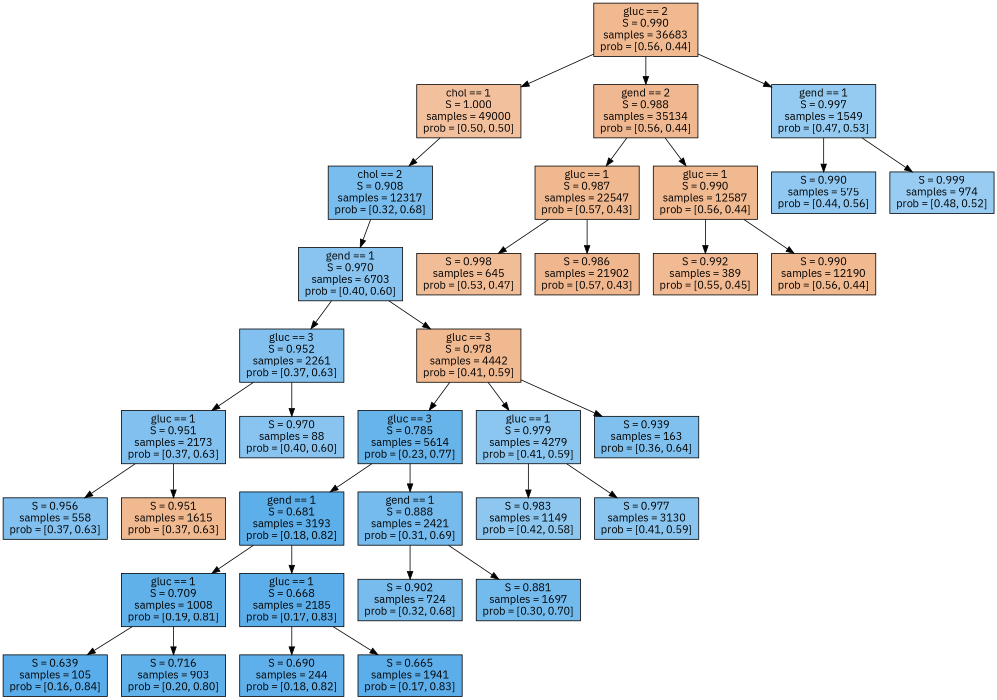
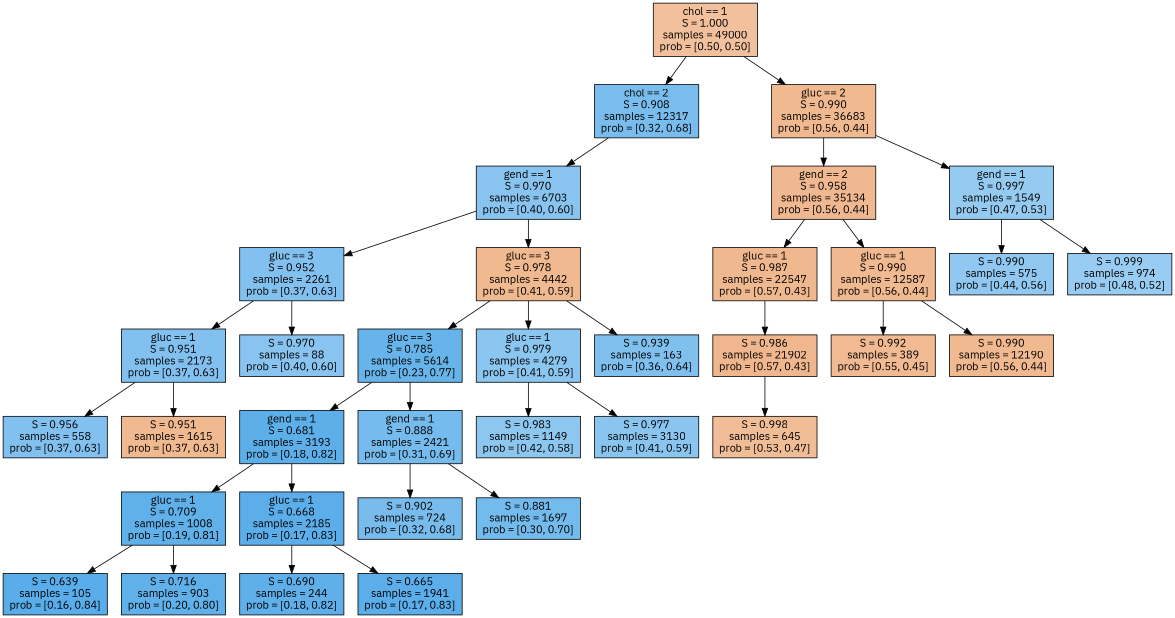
(561, 69) -> (761, 68)
(646, 111) -> (824, 193)
(527, 234) -> (765, 392)
